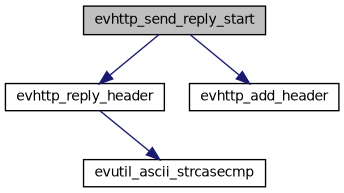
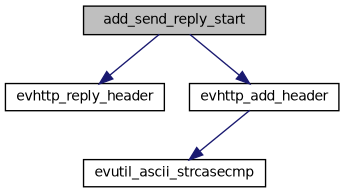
(175, 20) -> (175, 20)
(124, 131) -> (225, 131)
